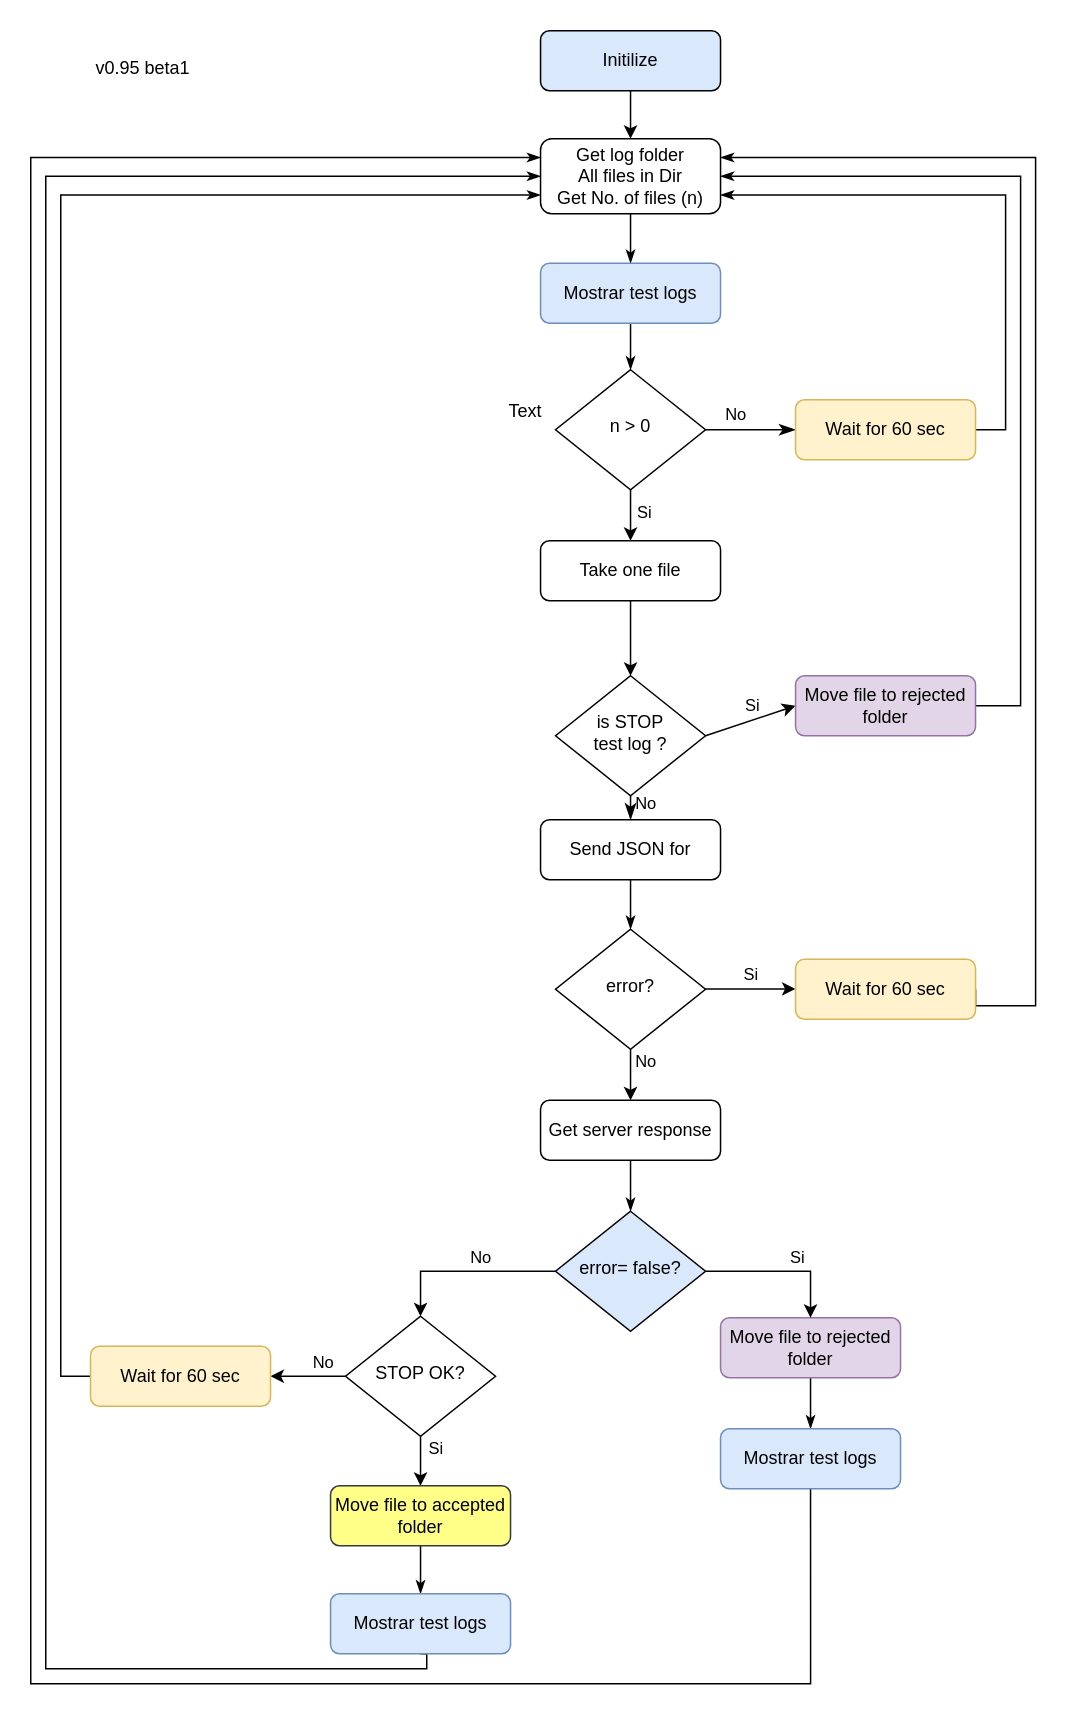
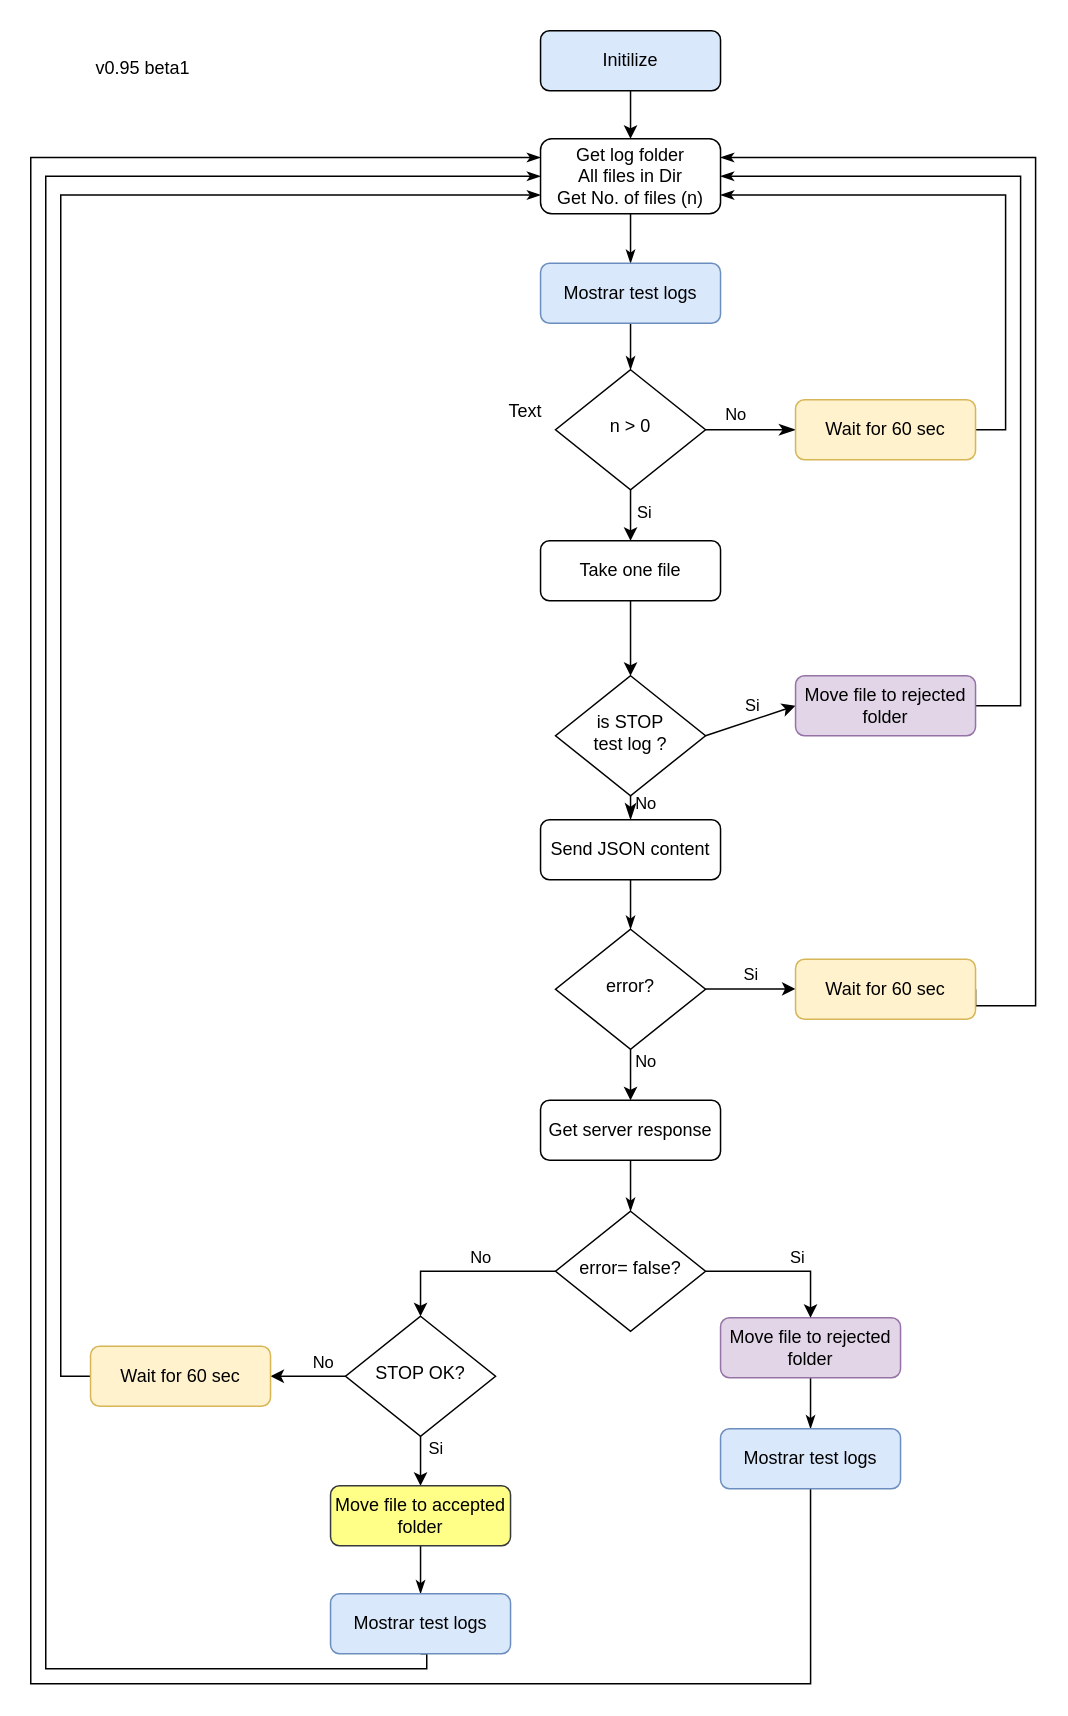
(631, 850) -> (631, 850)
(631, 1271) -> (631, 1271)
